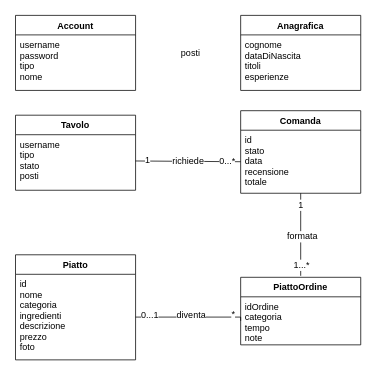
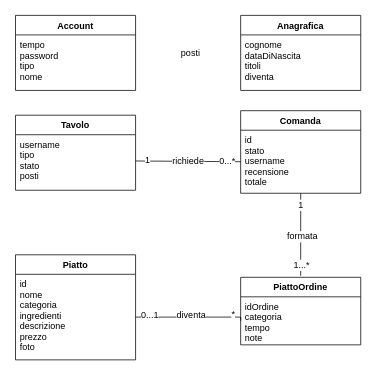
(40, 45) -> (32, 45)
(262, 45) -> (262, 45)
(248, 140) -> (248, 140)
